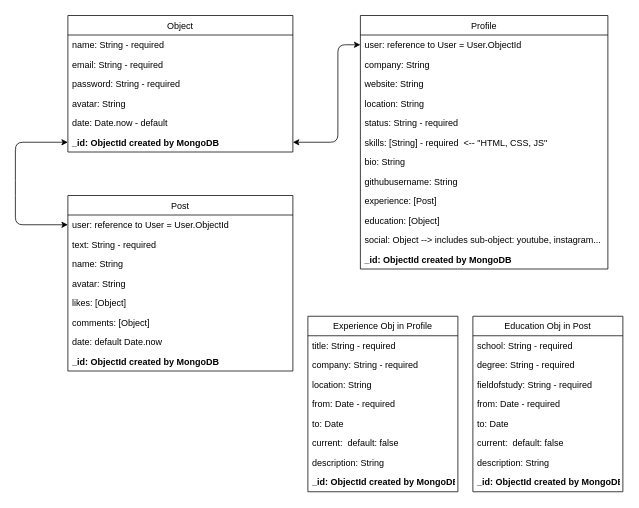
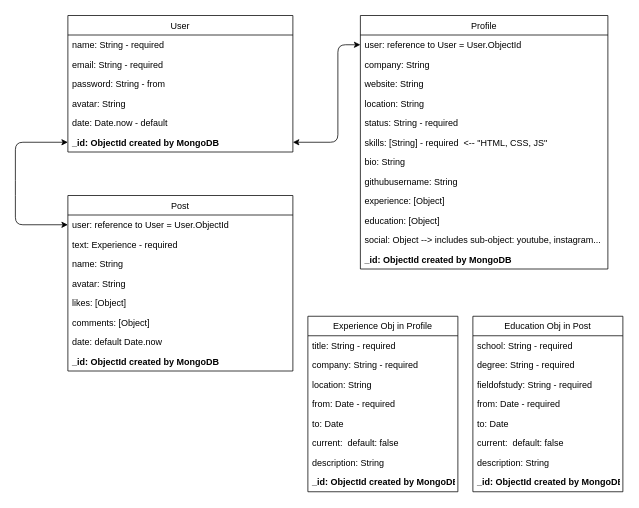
(180, 26) -> (180, 26)
(133, 84) -> (124, 84)
(406, 201) -> (411, 201)
(123, 245) -> (133, 245)
